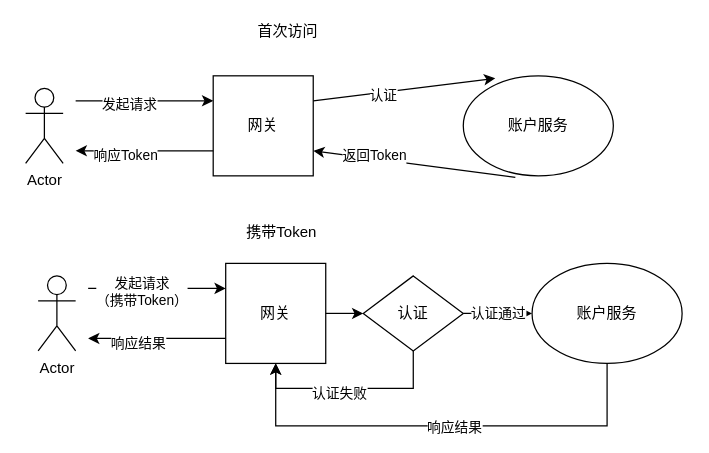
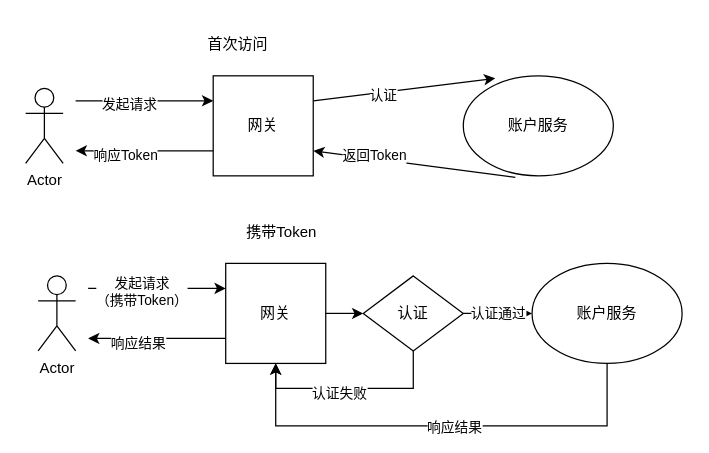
(288, 32) -> (238, 44)
